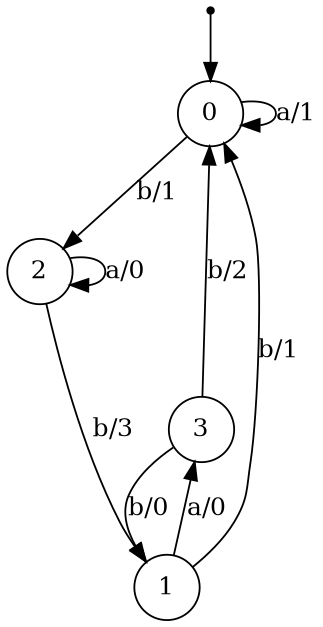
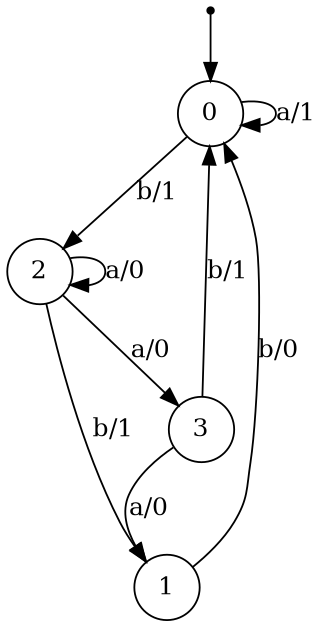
(228, 272) -> (228, 272)
(279, 351) -> (279, 351)
(113, 429) -> (113, 429)
(149, 508) -> (149, 508)
(182, 517) -> (114, 344)
